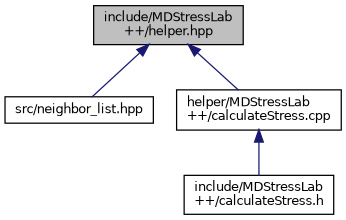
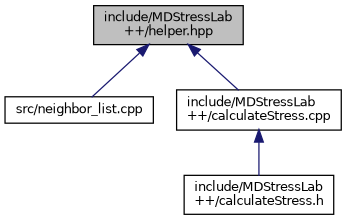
(79, 110) -> (79, 110)
(259, 110) -> (259, 110)
